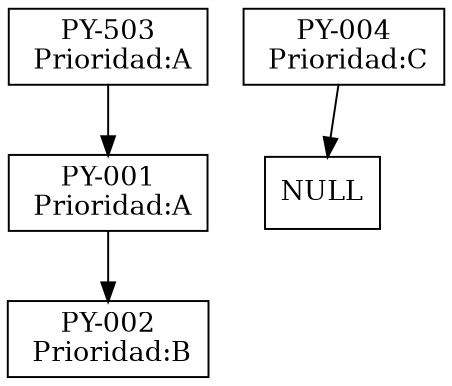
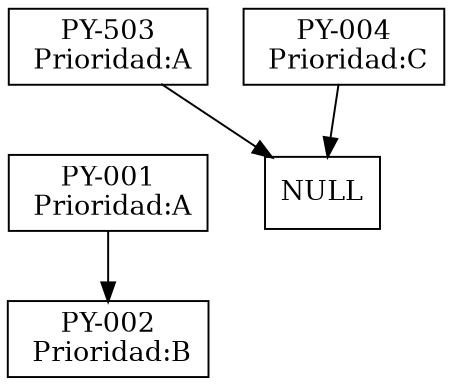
(108, 110) -> (209, 115)
